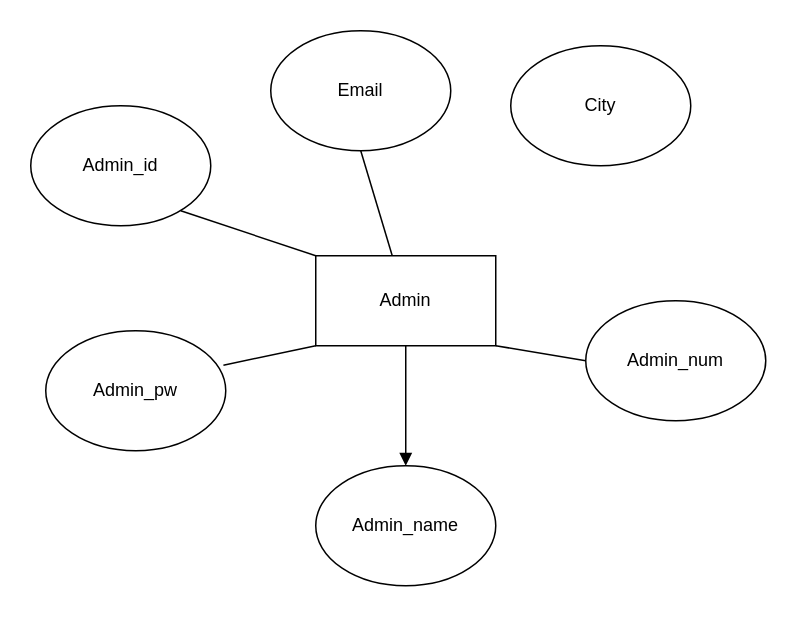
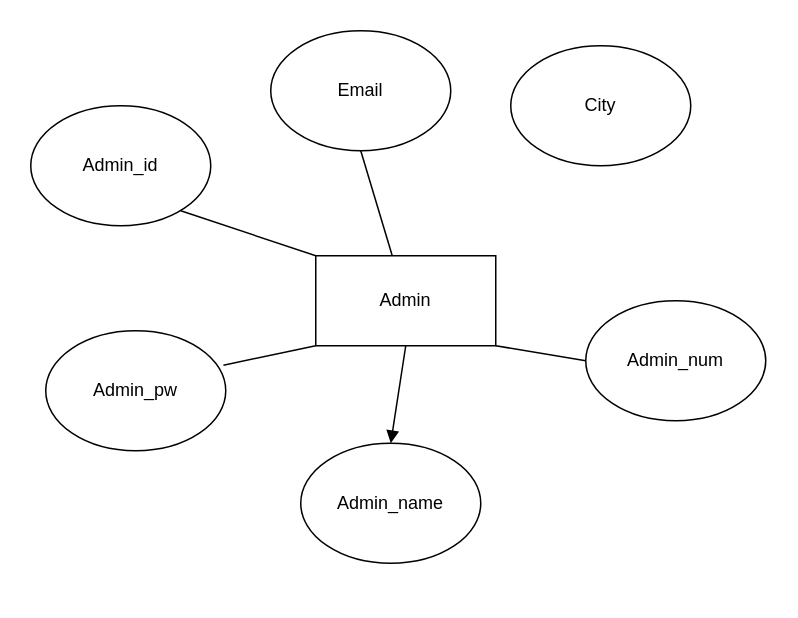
(406, 526) -> (391, 503)
